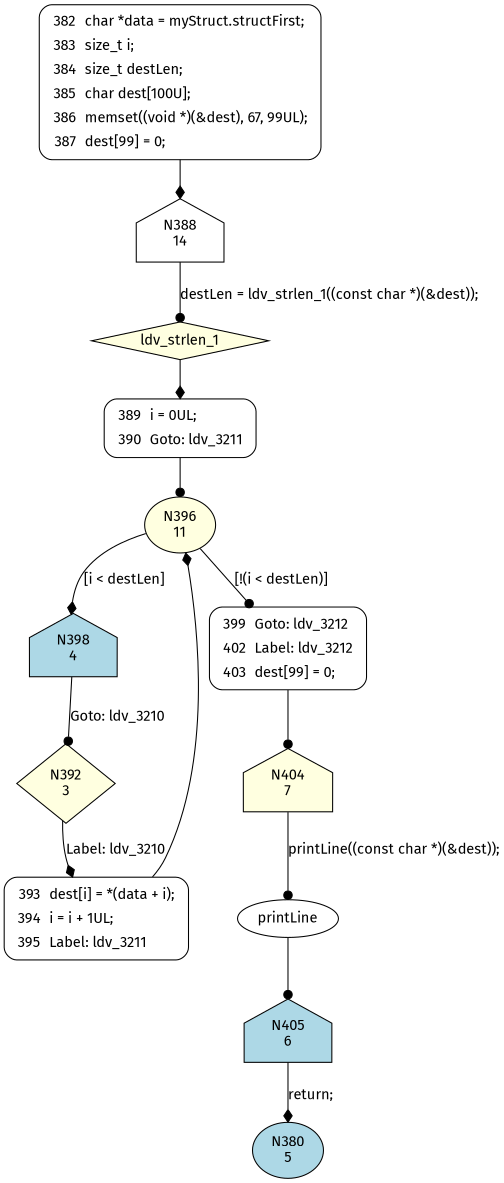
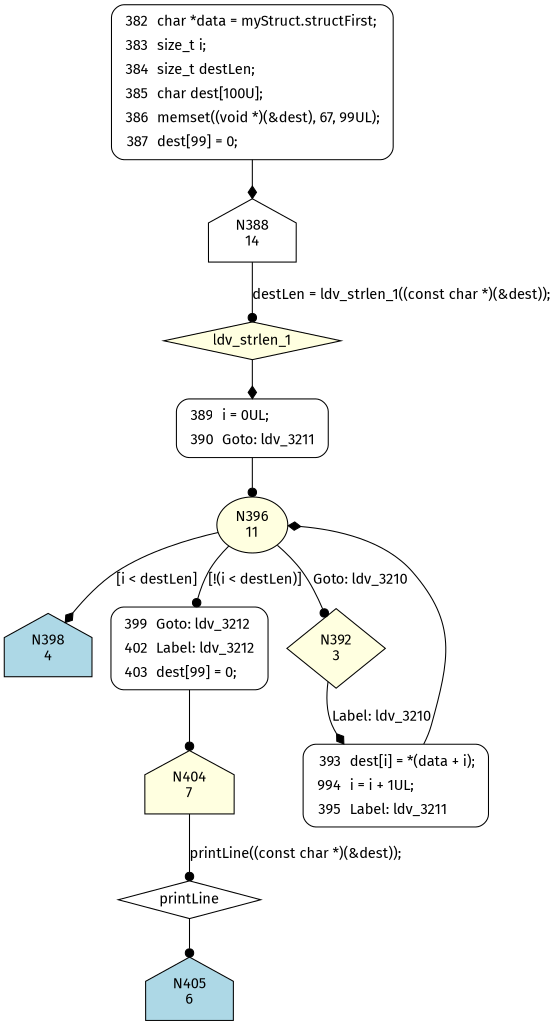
(70, 707) -> (304, 574)
(29, 919) -> (329, 786)
(288, 919) -> (189, 900)
(288, 1150) -> none
